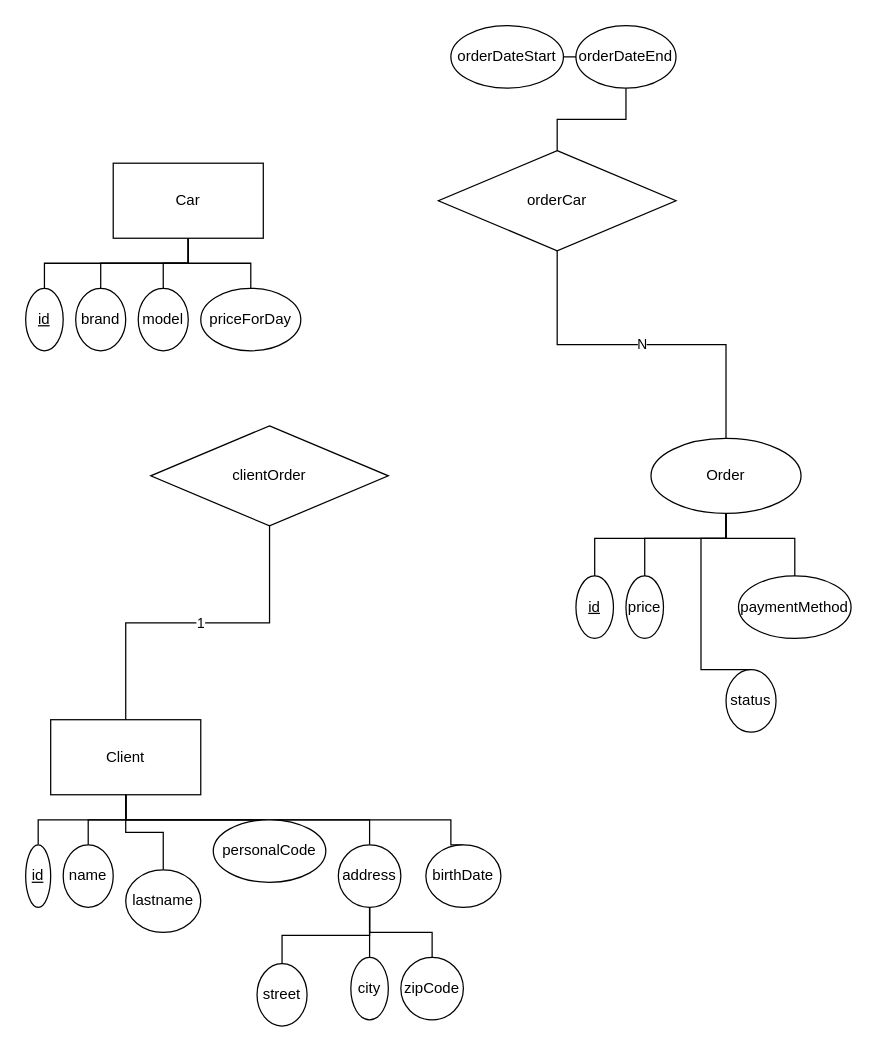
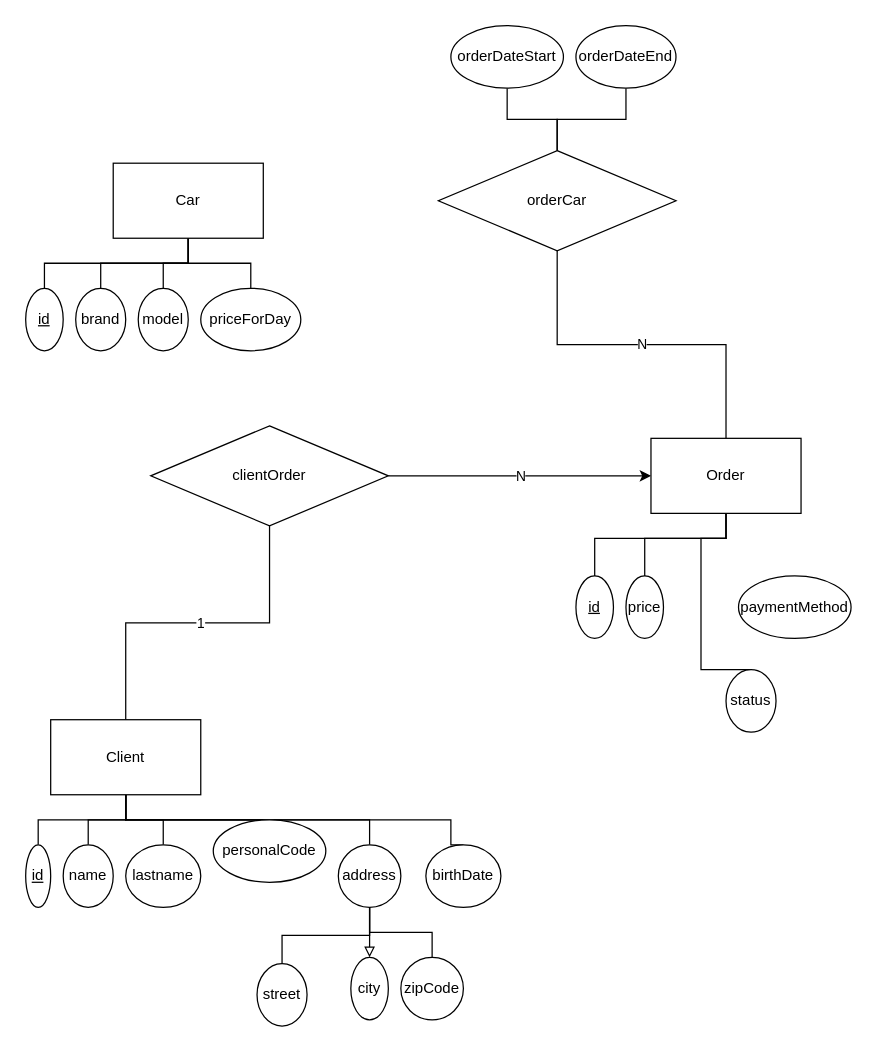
(569, 57) -> (515, 119)
none -> (515, 476)
(726, 476) -> (726, 476)
(779, 538) -> none
(163, 901) -> (163, 876)
(369, 950) -> (369, 945)
